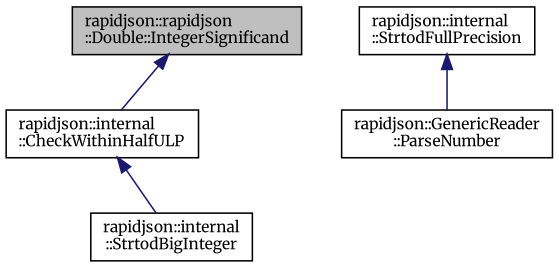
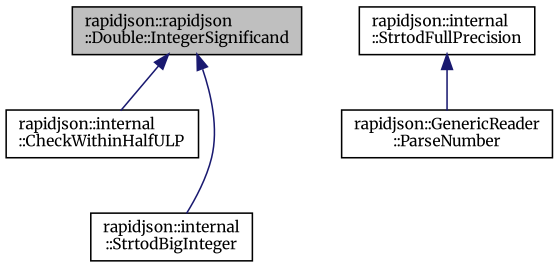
(141, 192) -> (214, 144)
